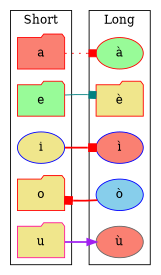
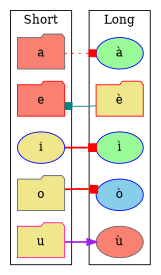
(41, 53) -> (41, 53)
(120, 53) -> (120, 53)
(77, 95) -> (84, 106)
(41, 100) -> (41, 100)
(120, 148) -> (120, 148)
(41, 195) -> (41, 195)
(84, 201) -> (77, 189)
